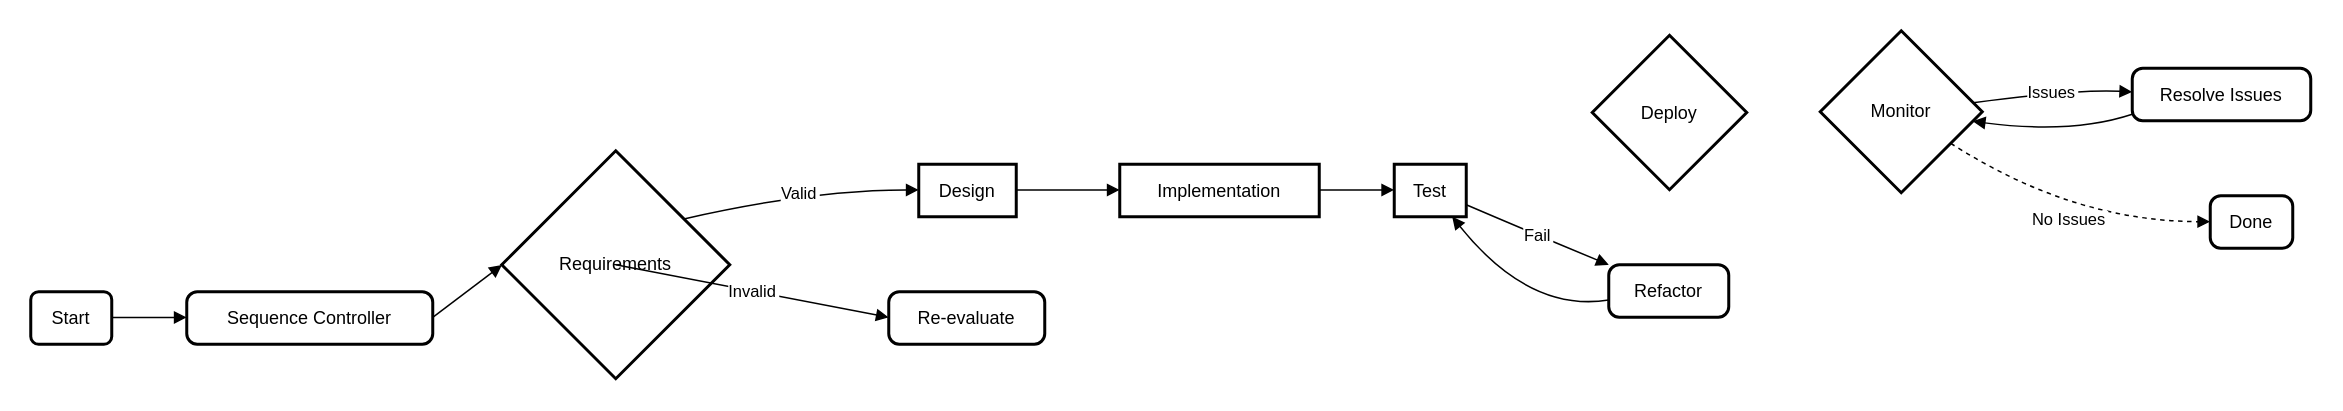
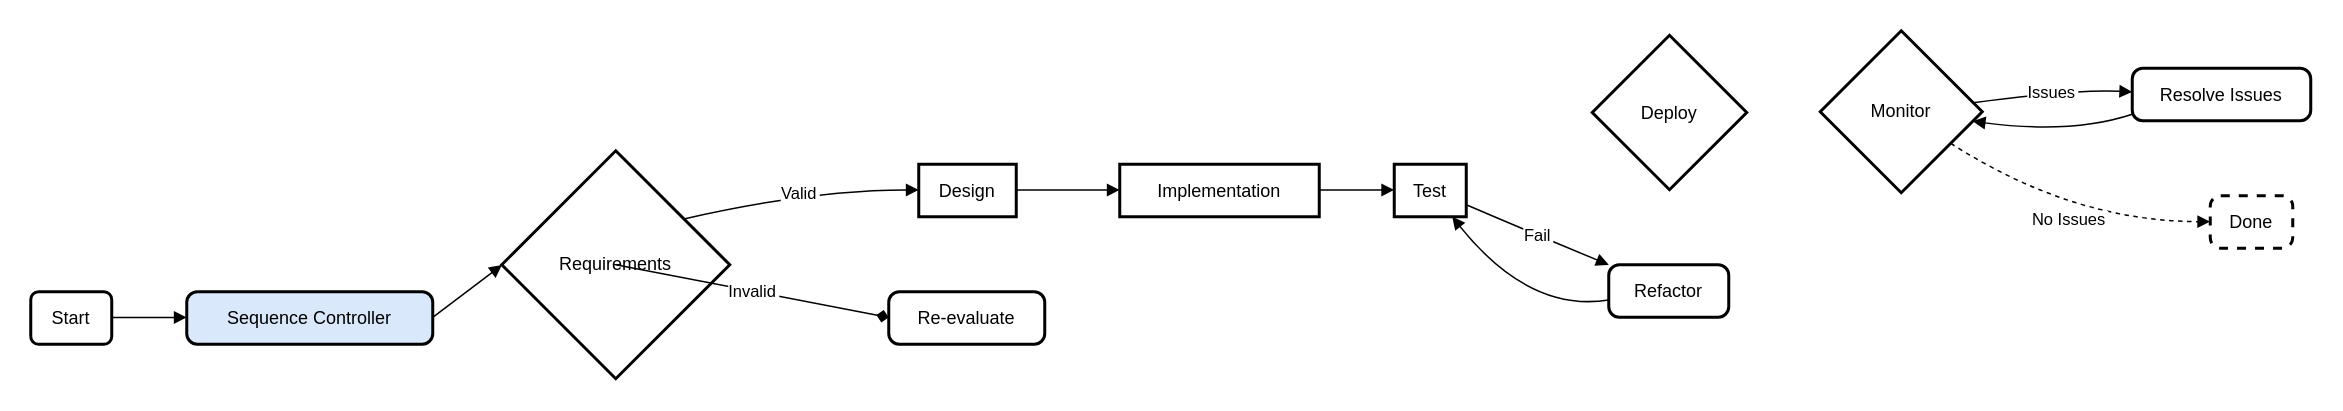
(2252, 222) -> (2252, 222)
(875, 315) -> (875, 315)
(310, 318) -> (310, 318)
